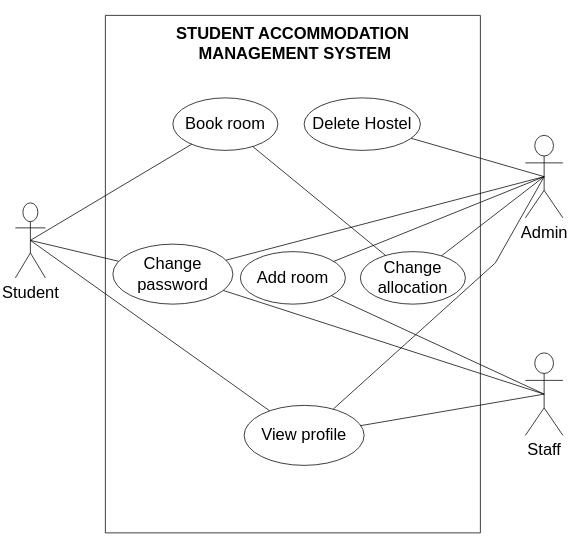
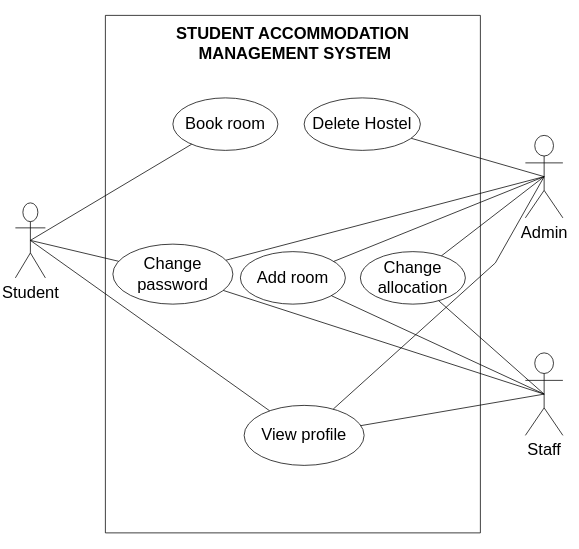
(320, 201) -> (490, 346)
